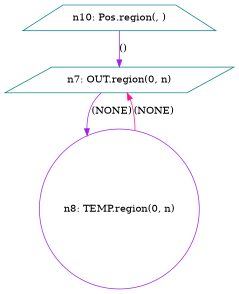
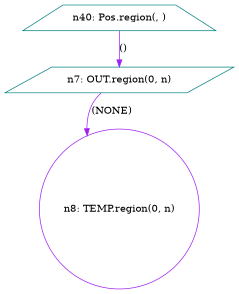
(119, 18) -> (119, 18)
(134, 115) -> none
